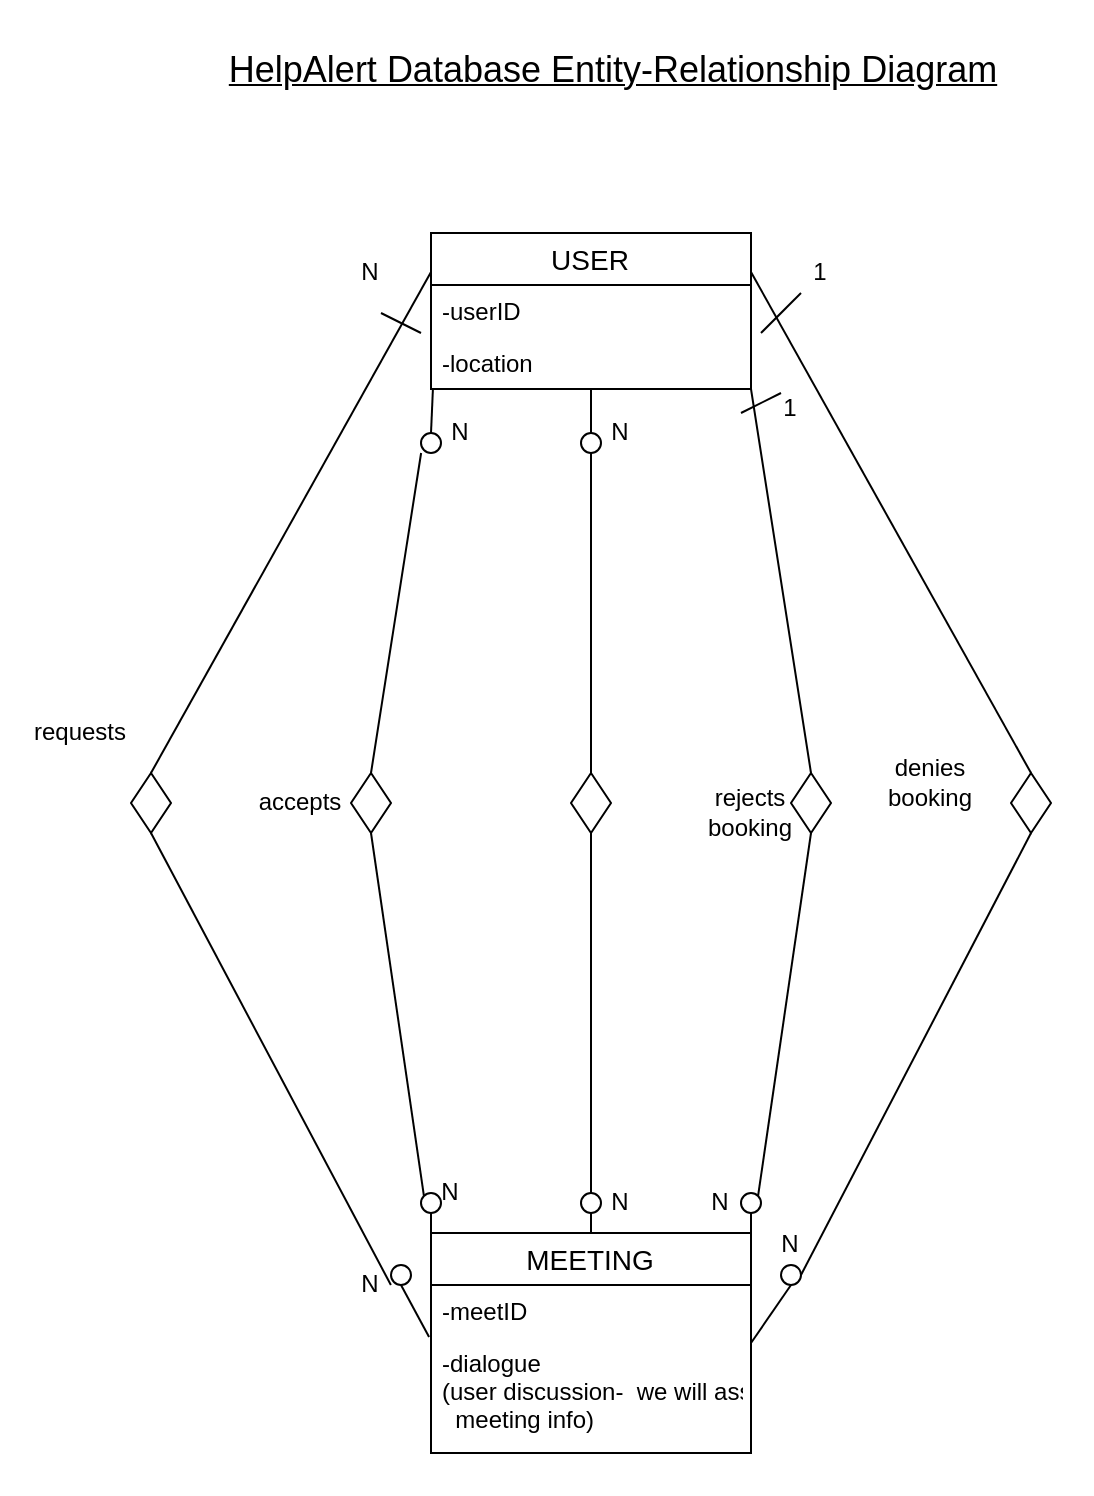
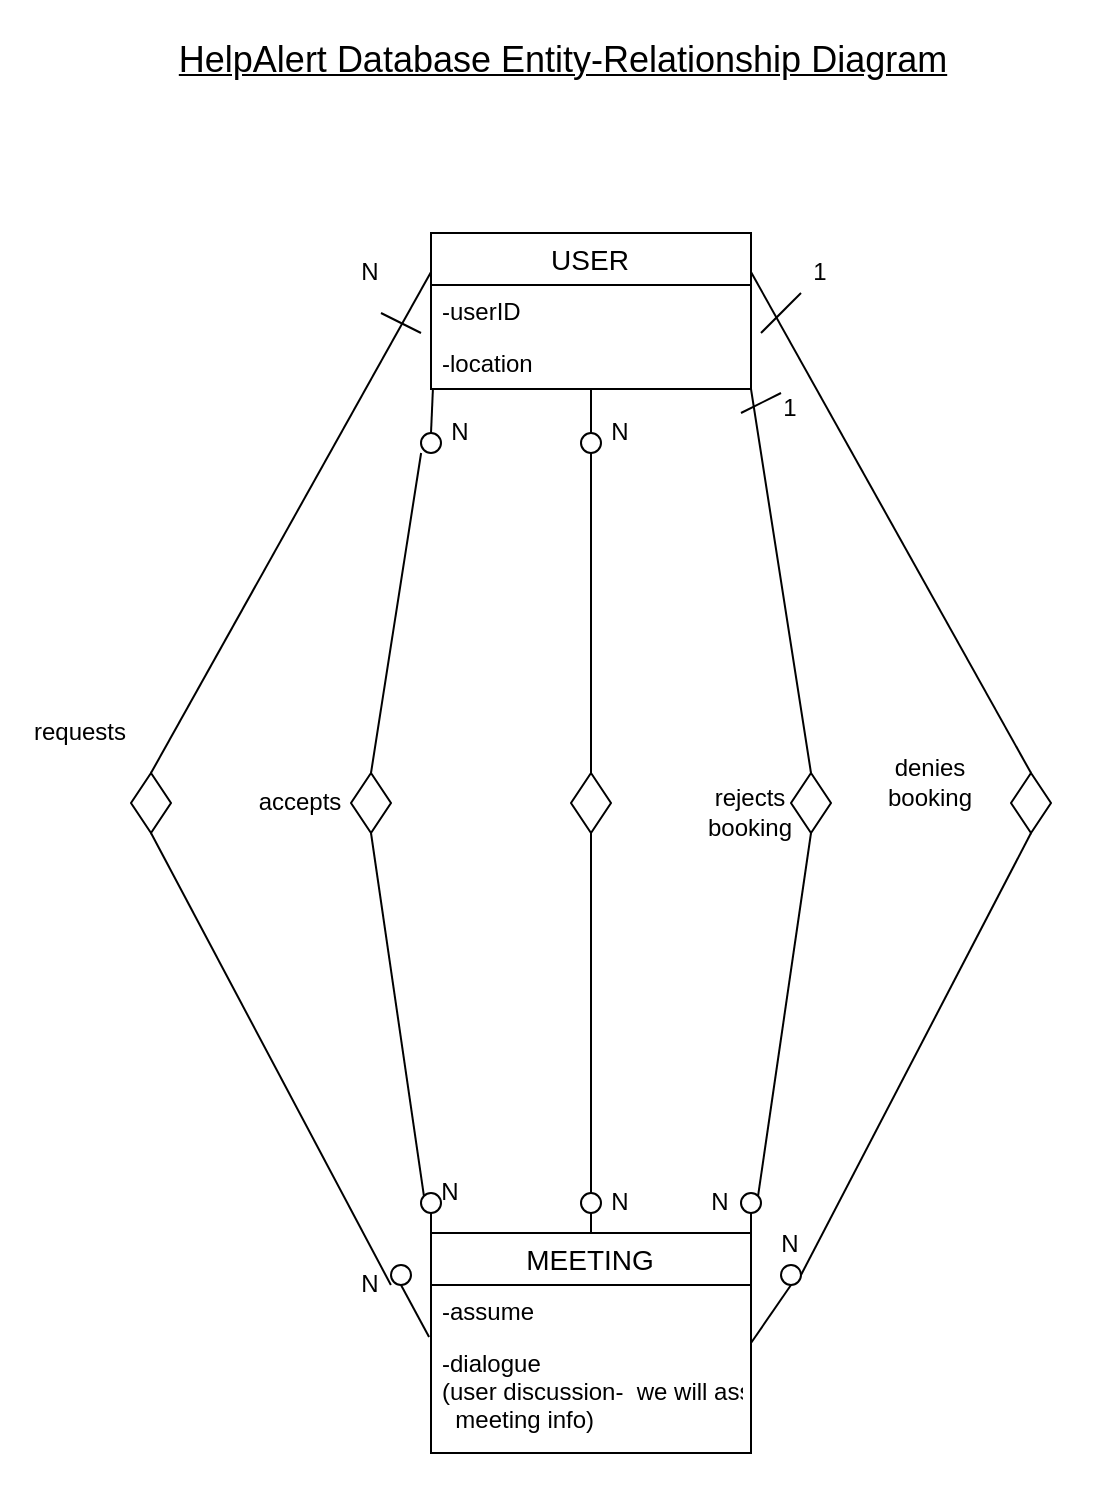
(613, 71) -> (563, 61)
(489, 1312) -> (489, 1312)
